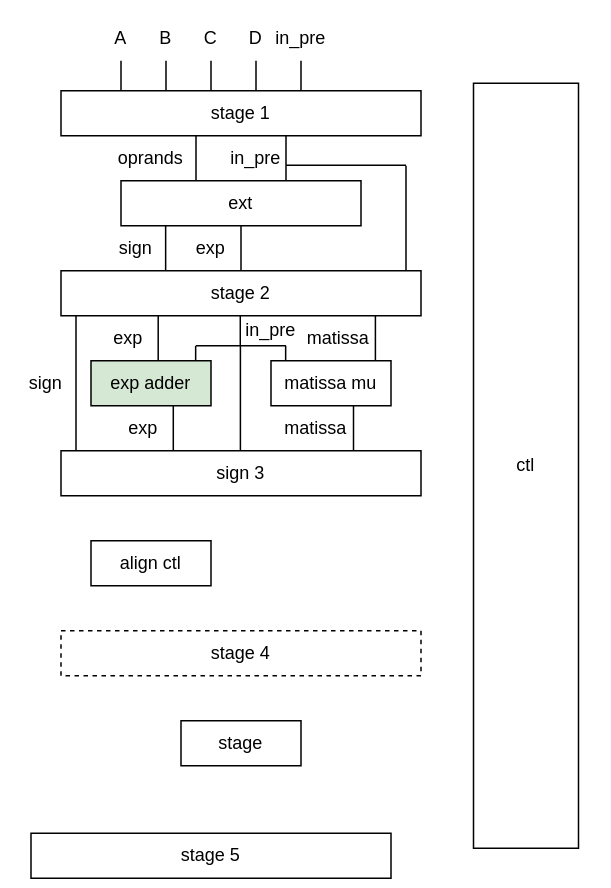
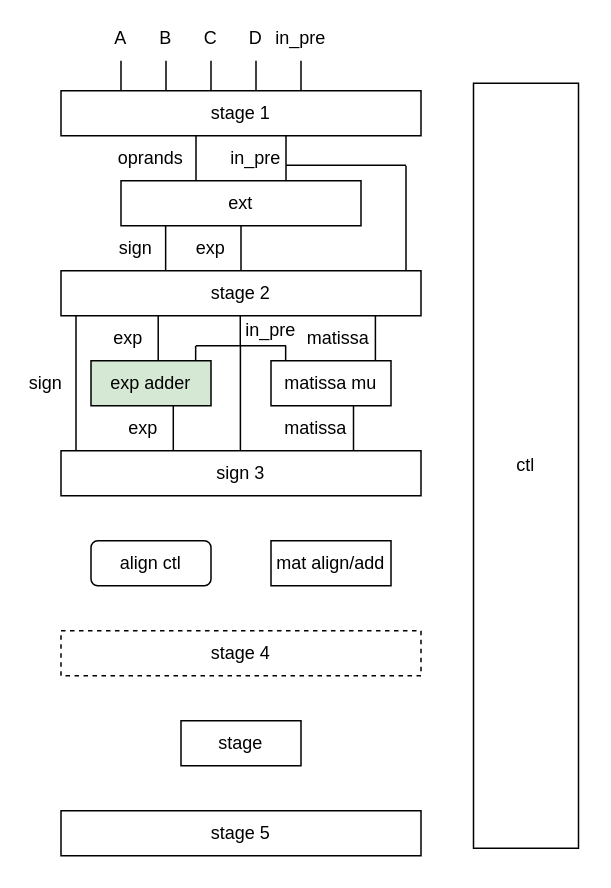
(151, 563) -> (151, 563)
none -> (331, 563)
(211, 856) -> (241, 833)
